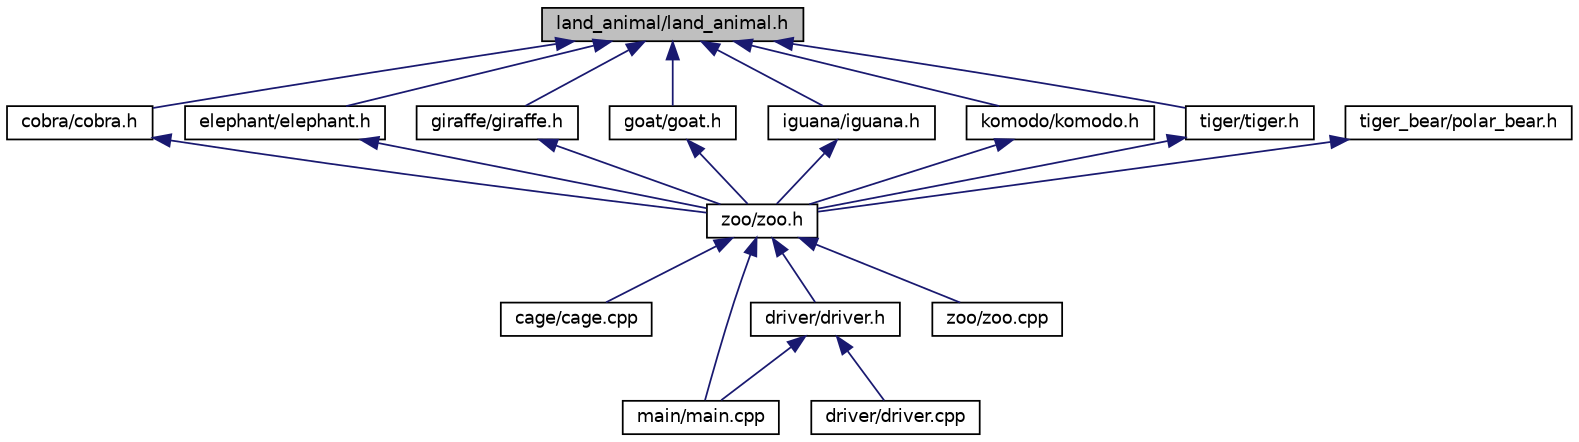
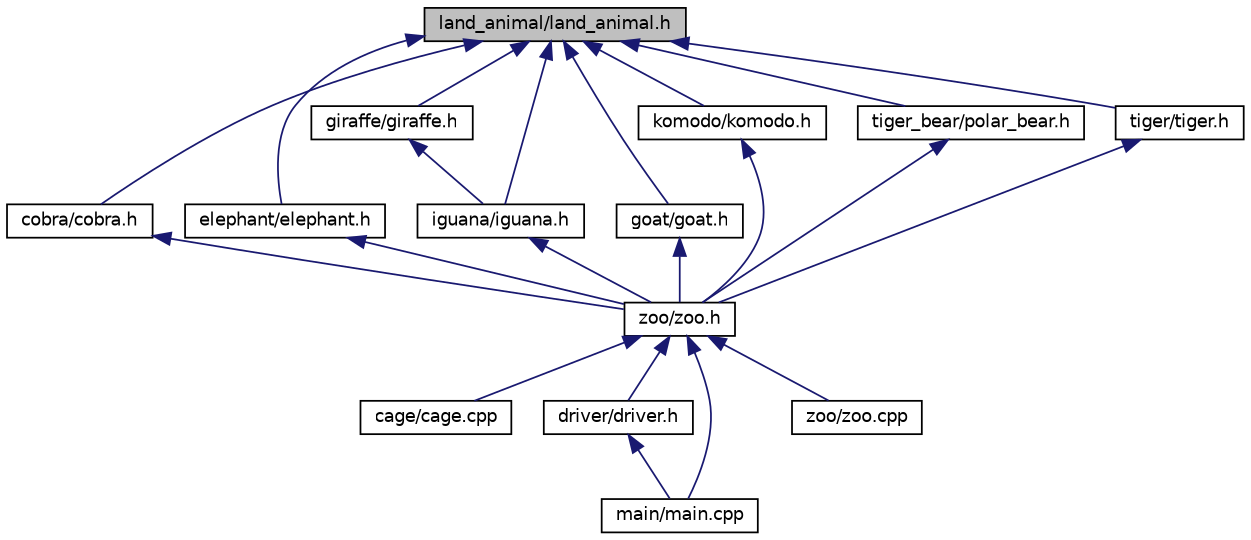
none -> (772, 76)
(638, 175) -> (453, 178)
(896, 417) -> none
